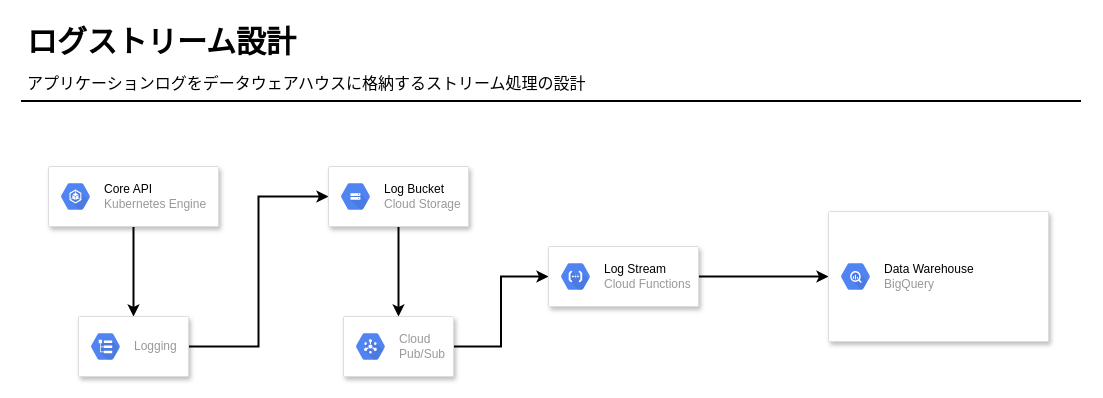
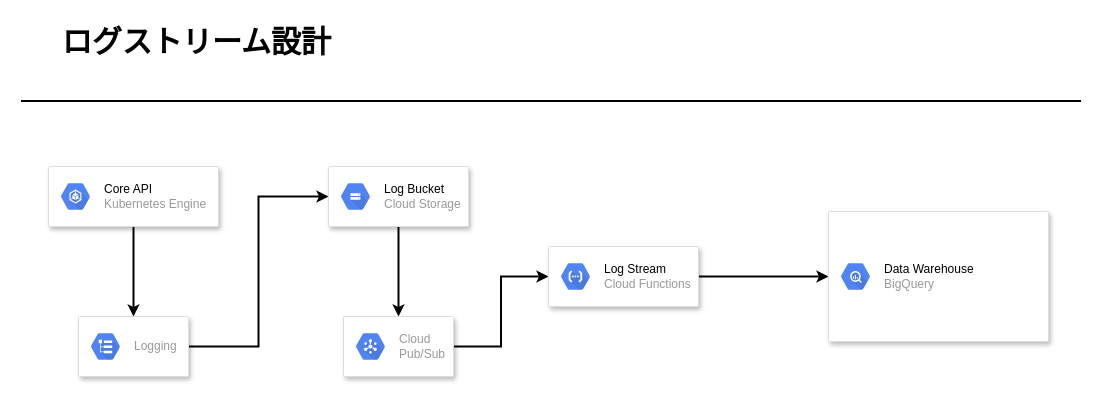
(165, 41) -> (200, 41)
(310, 81) -> none
